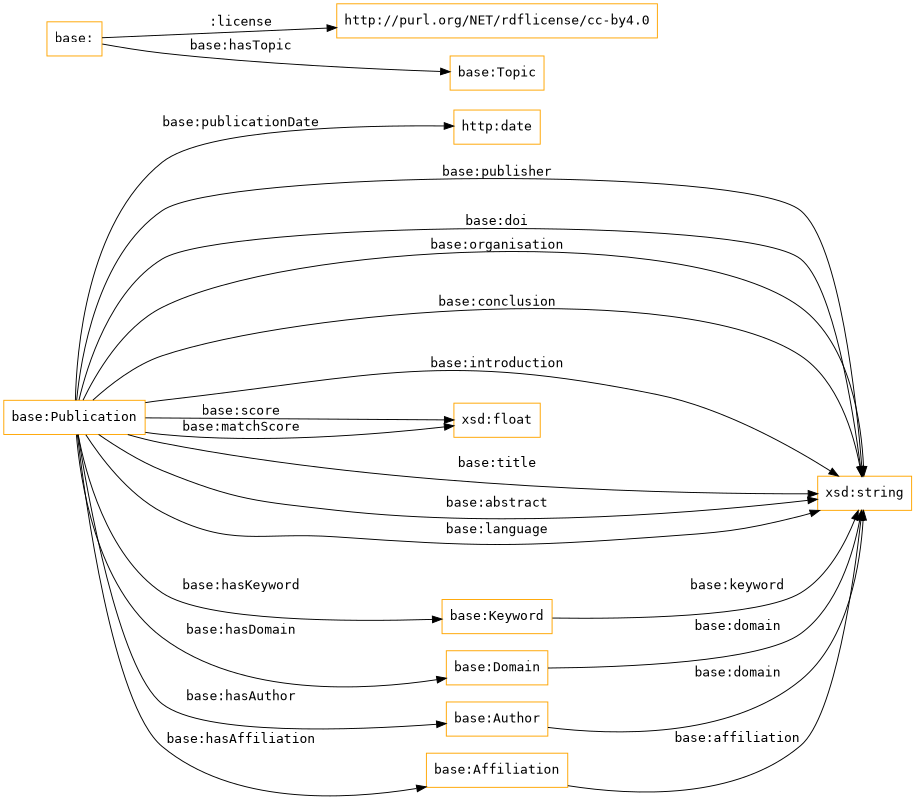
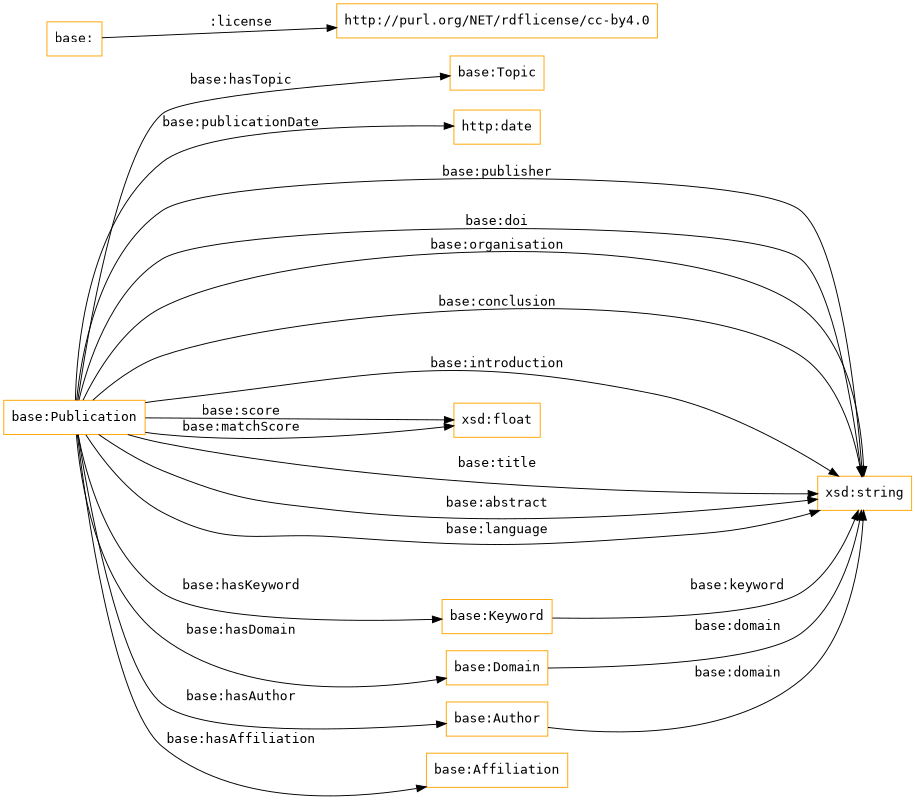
(271, 63) -> (156, 122)
(798, 748) -> none
